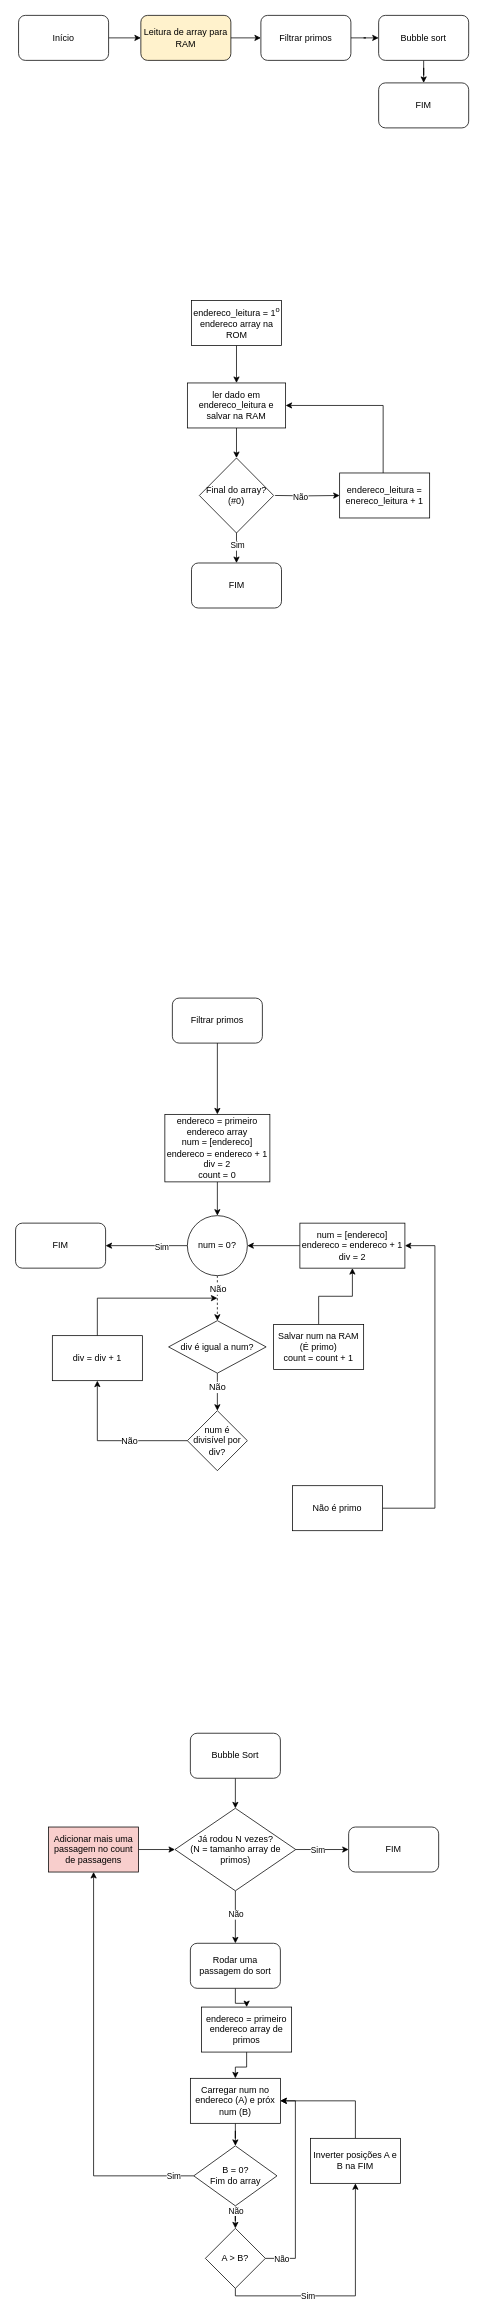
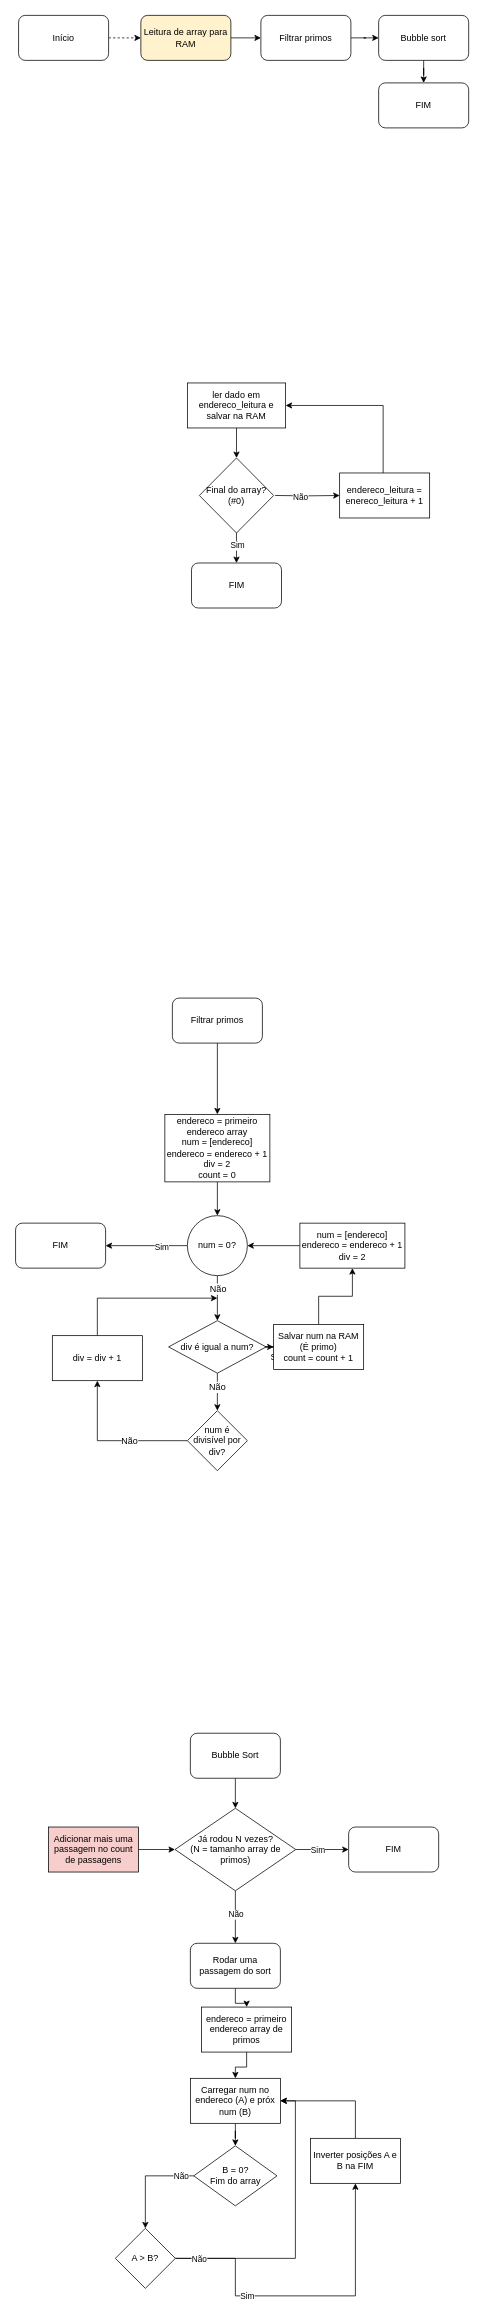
(123, 38) -> (123, 38)
(236, 323) -> none
(236, 362) -> none
(217, 1305) -> (217, 1305)
none -> (270, 1347)
(337, 1508) -> none
(409, 1508) -> none
(93, 2028) -> none
(235, 2258) -> (145, 2258)
